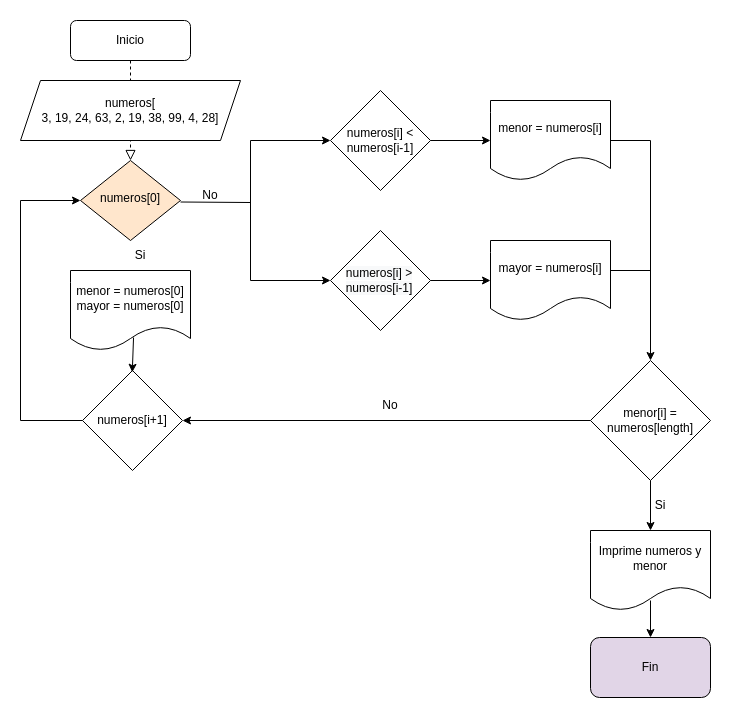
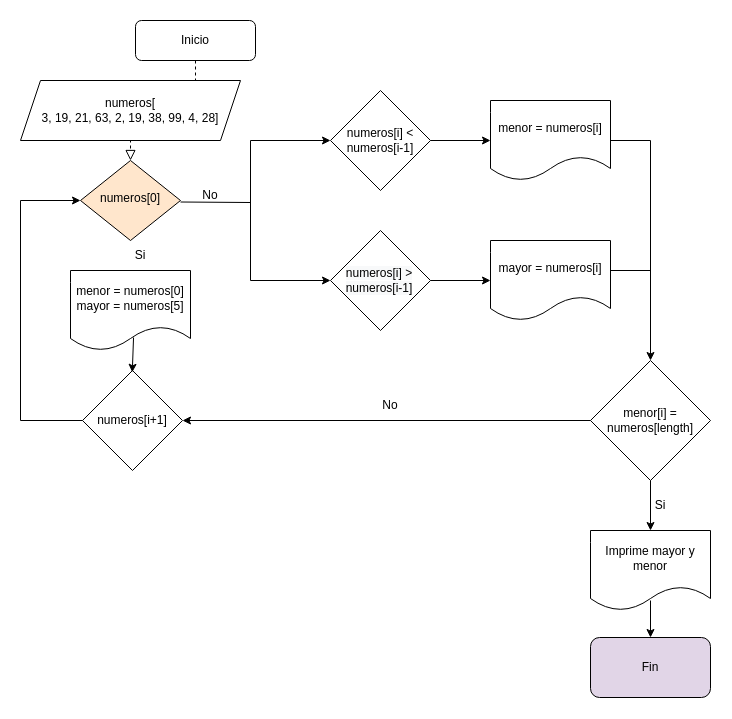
(131, 41) -> (196, 41)
(131, 111) -> (131, 111)
(131, 299) -> (131, 299)
(651, 559) -> (651, 559)
